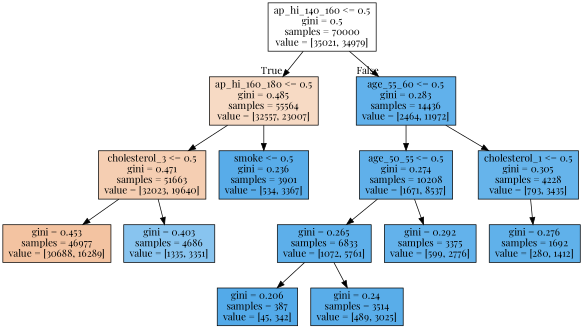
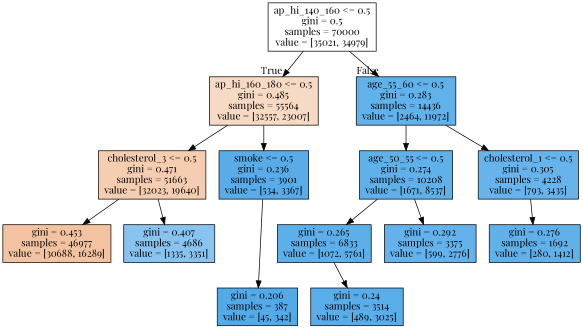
(169, 244) -> (169, 244)
(294, 273) -> (261, 240)
